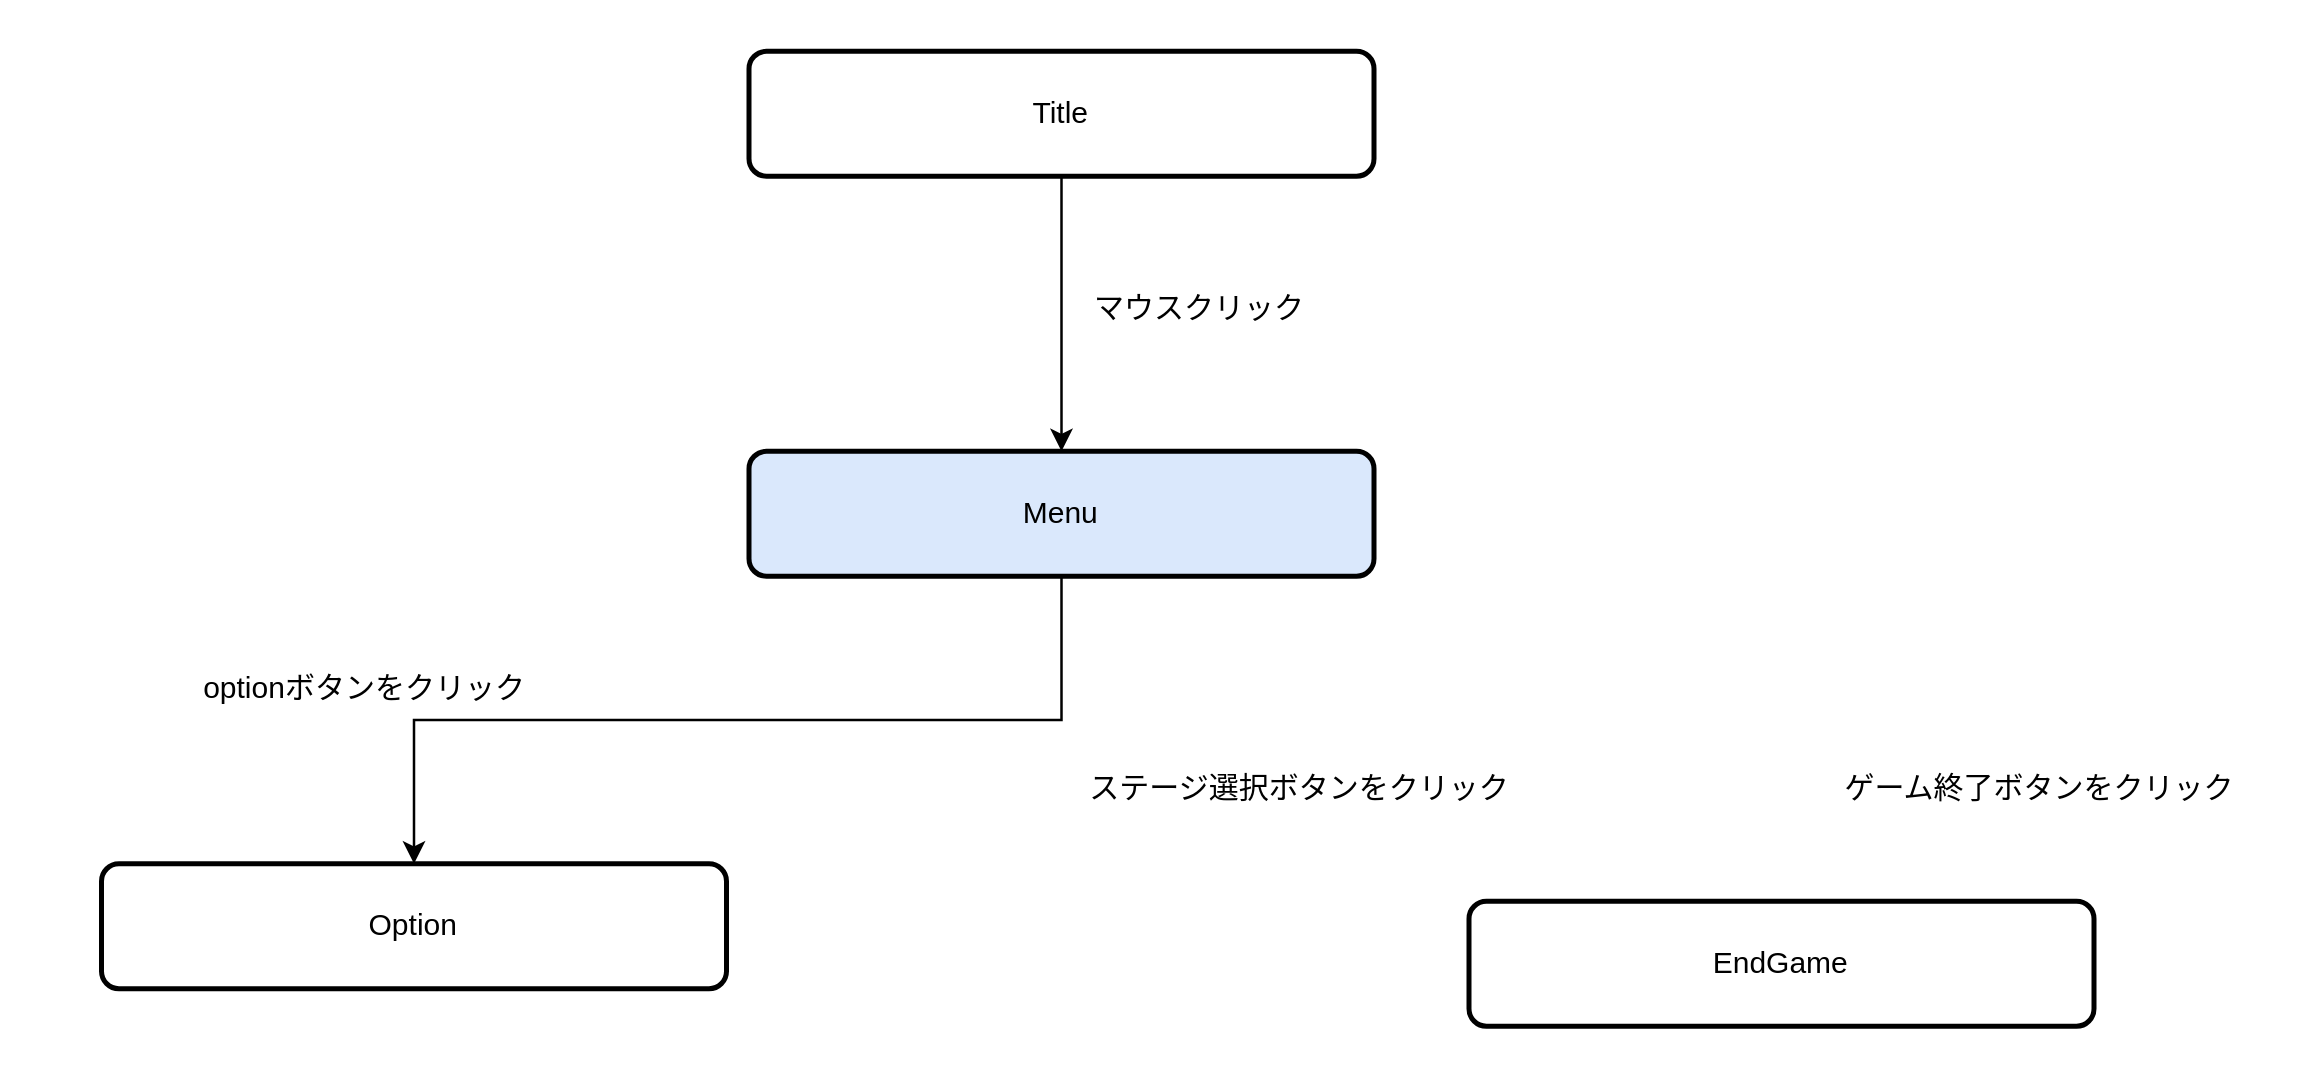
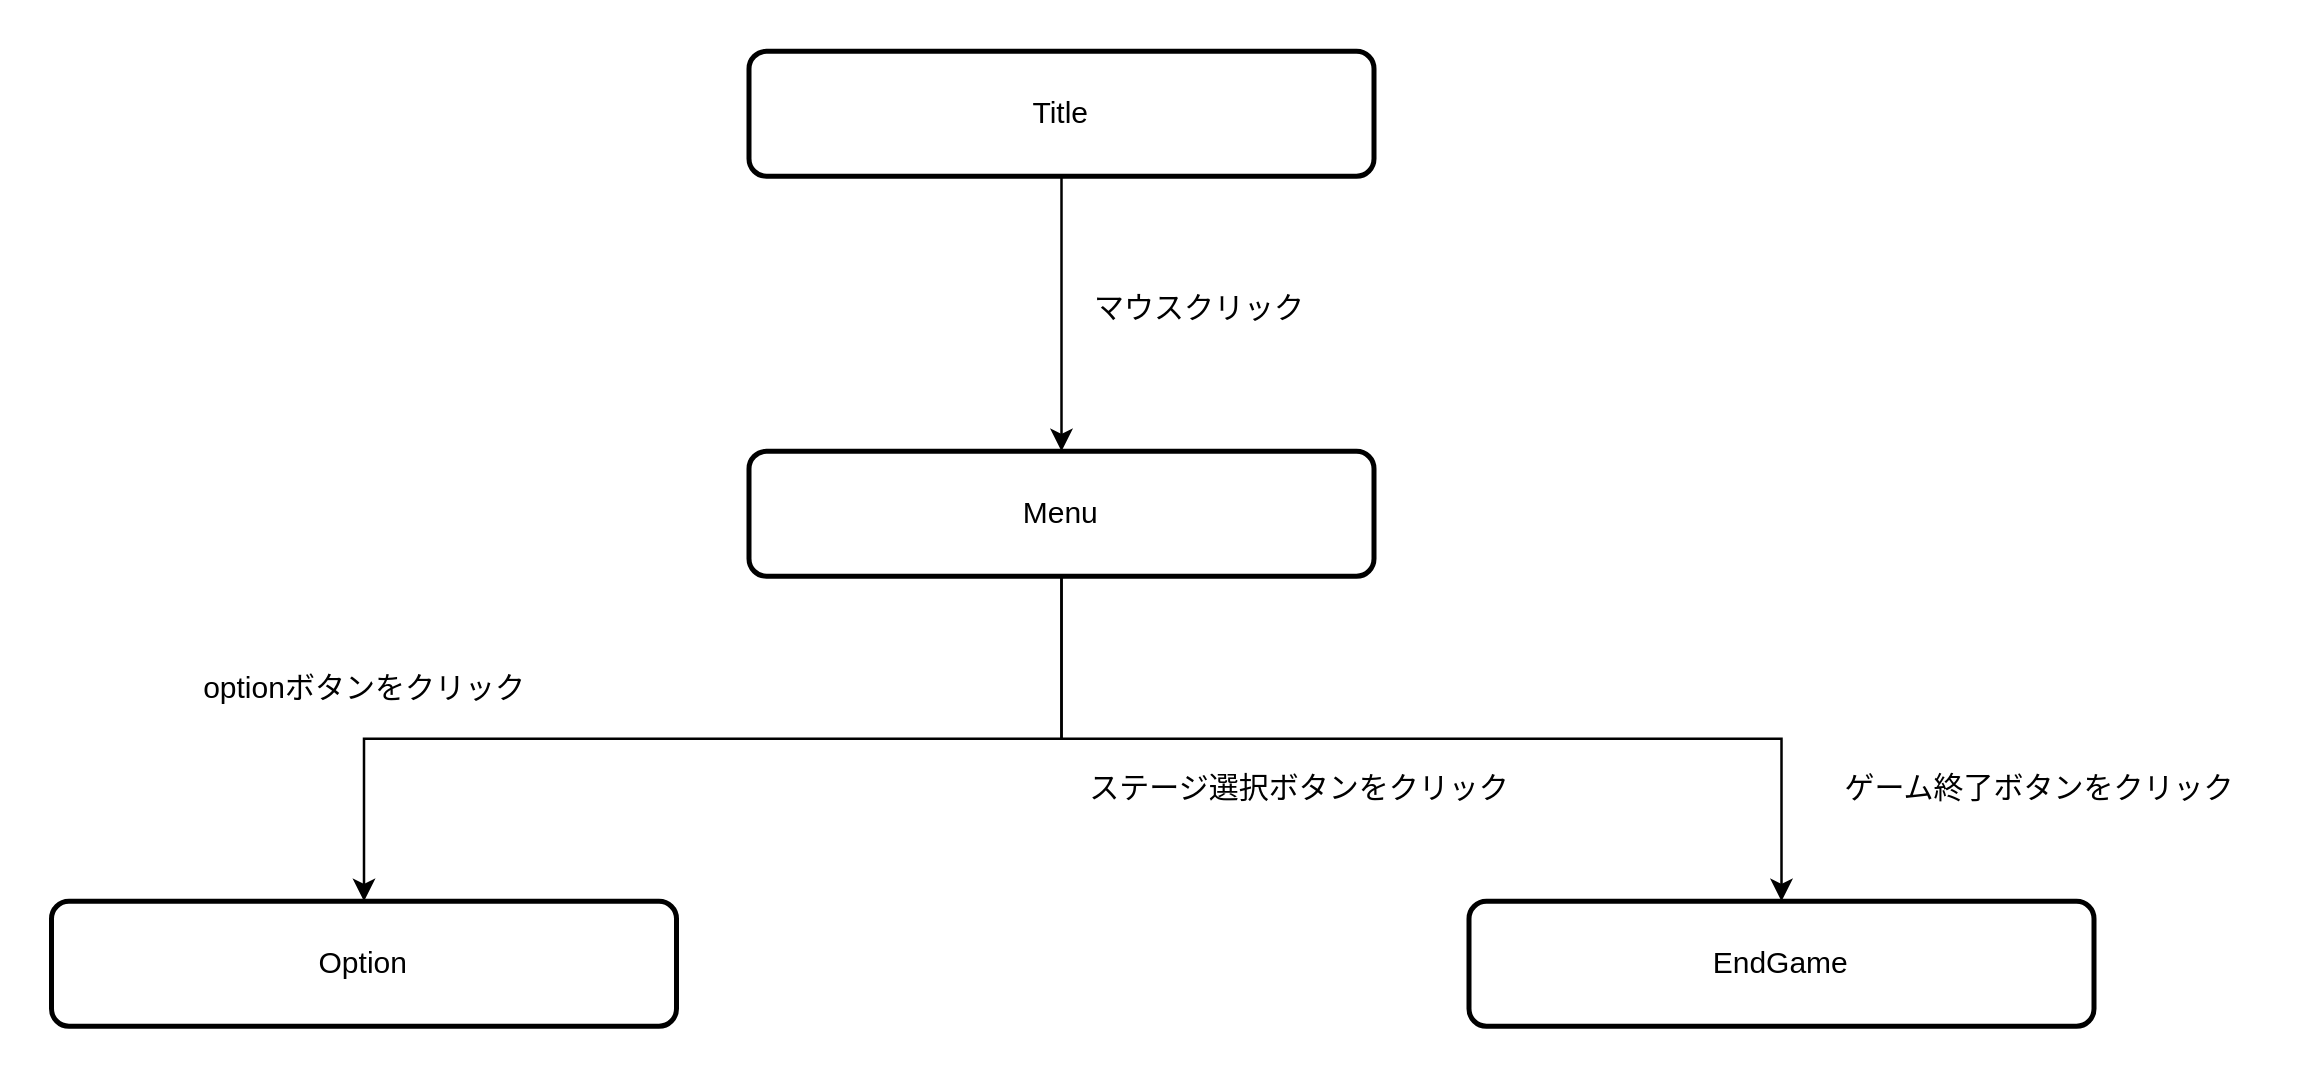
(1061, 514) -> (1061, 514)
none -> (1494, 739)
(414, 926) -> (364, 964)
